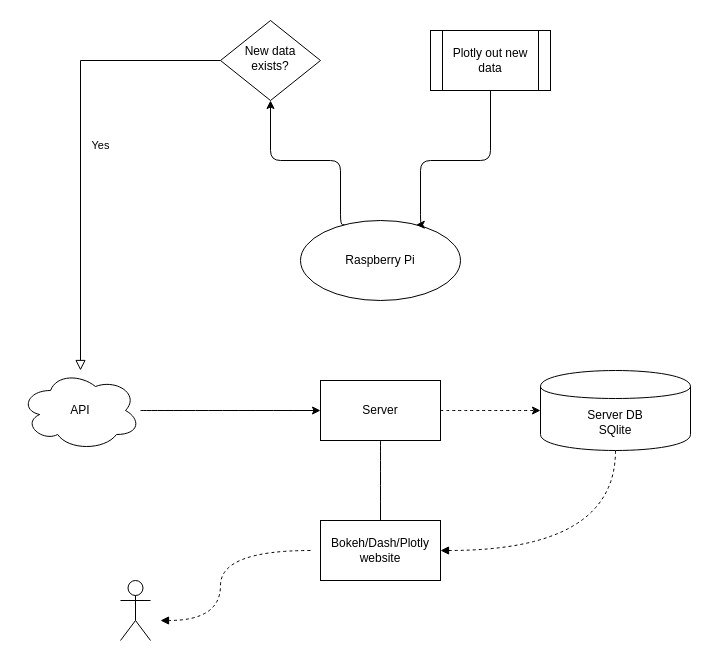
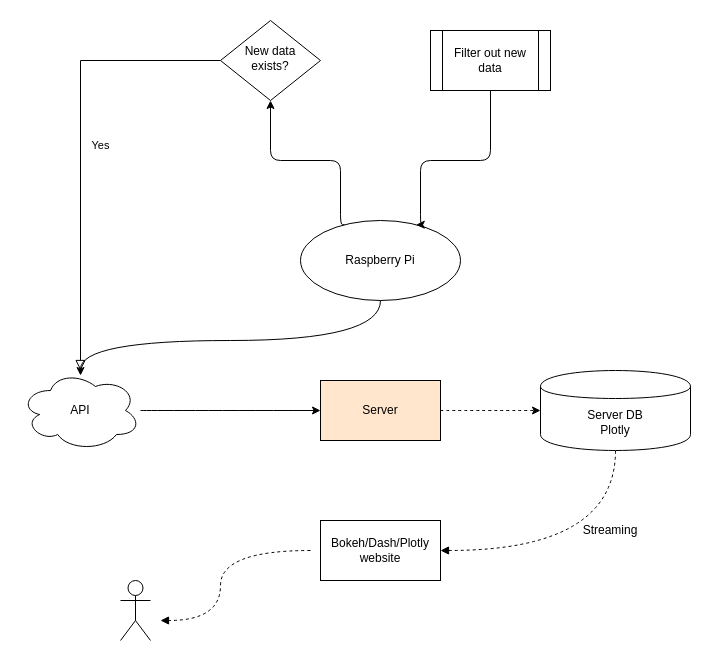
(491, 61) -> (491, 61)
none -> (234, 340)
(381, 411) -> (381, 411)
(616, 423) -> (616, 423)
(381, 481) -> none
none -> (611, 531)
